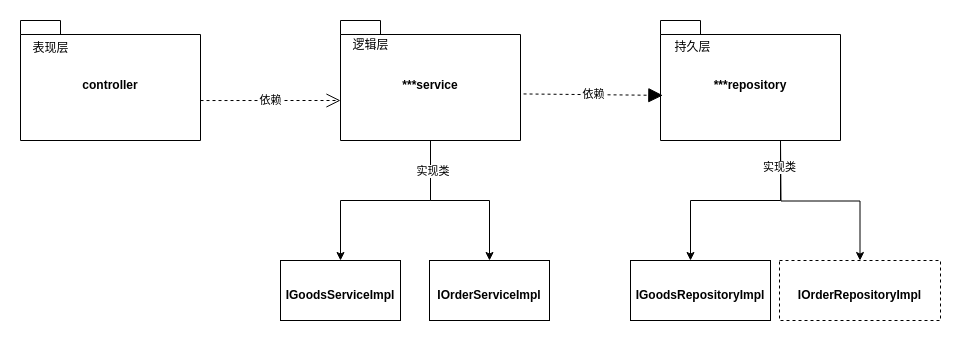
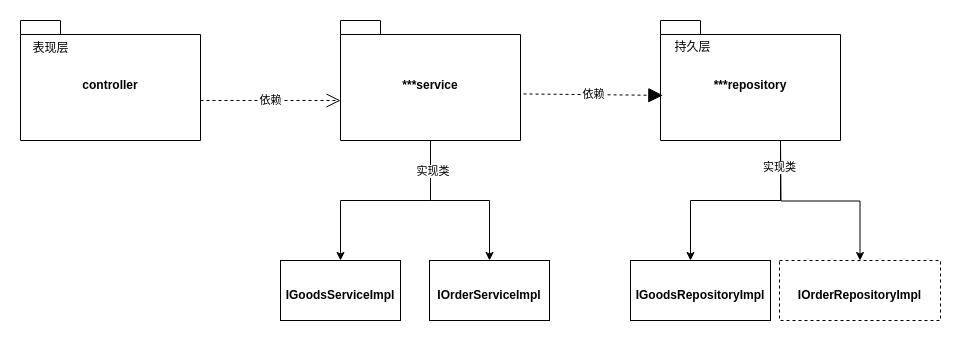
(371, 46) -> none
